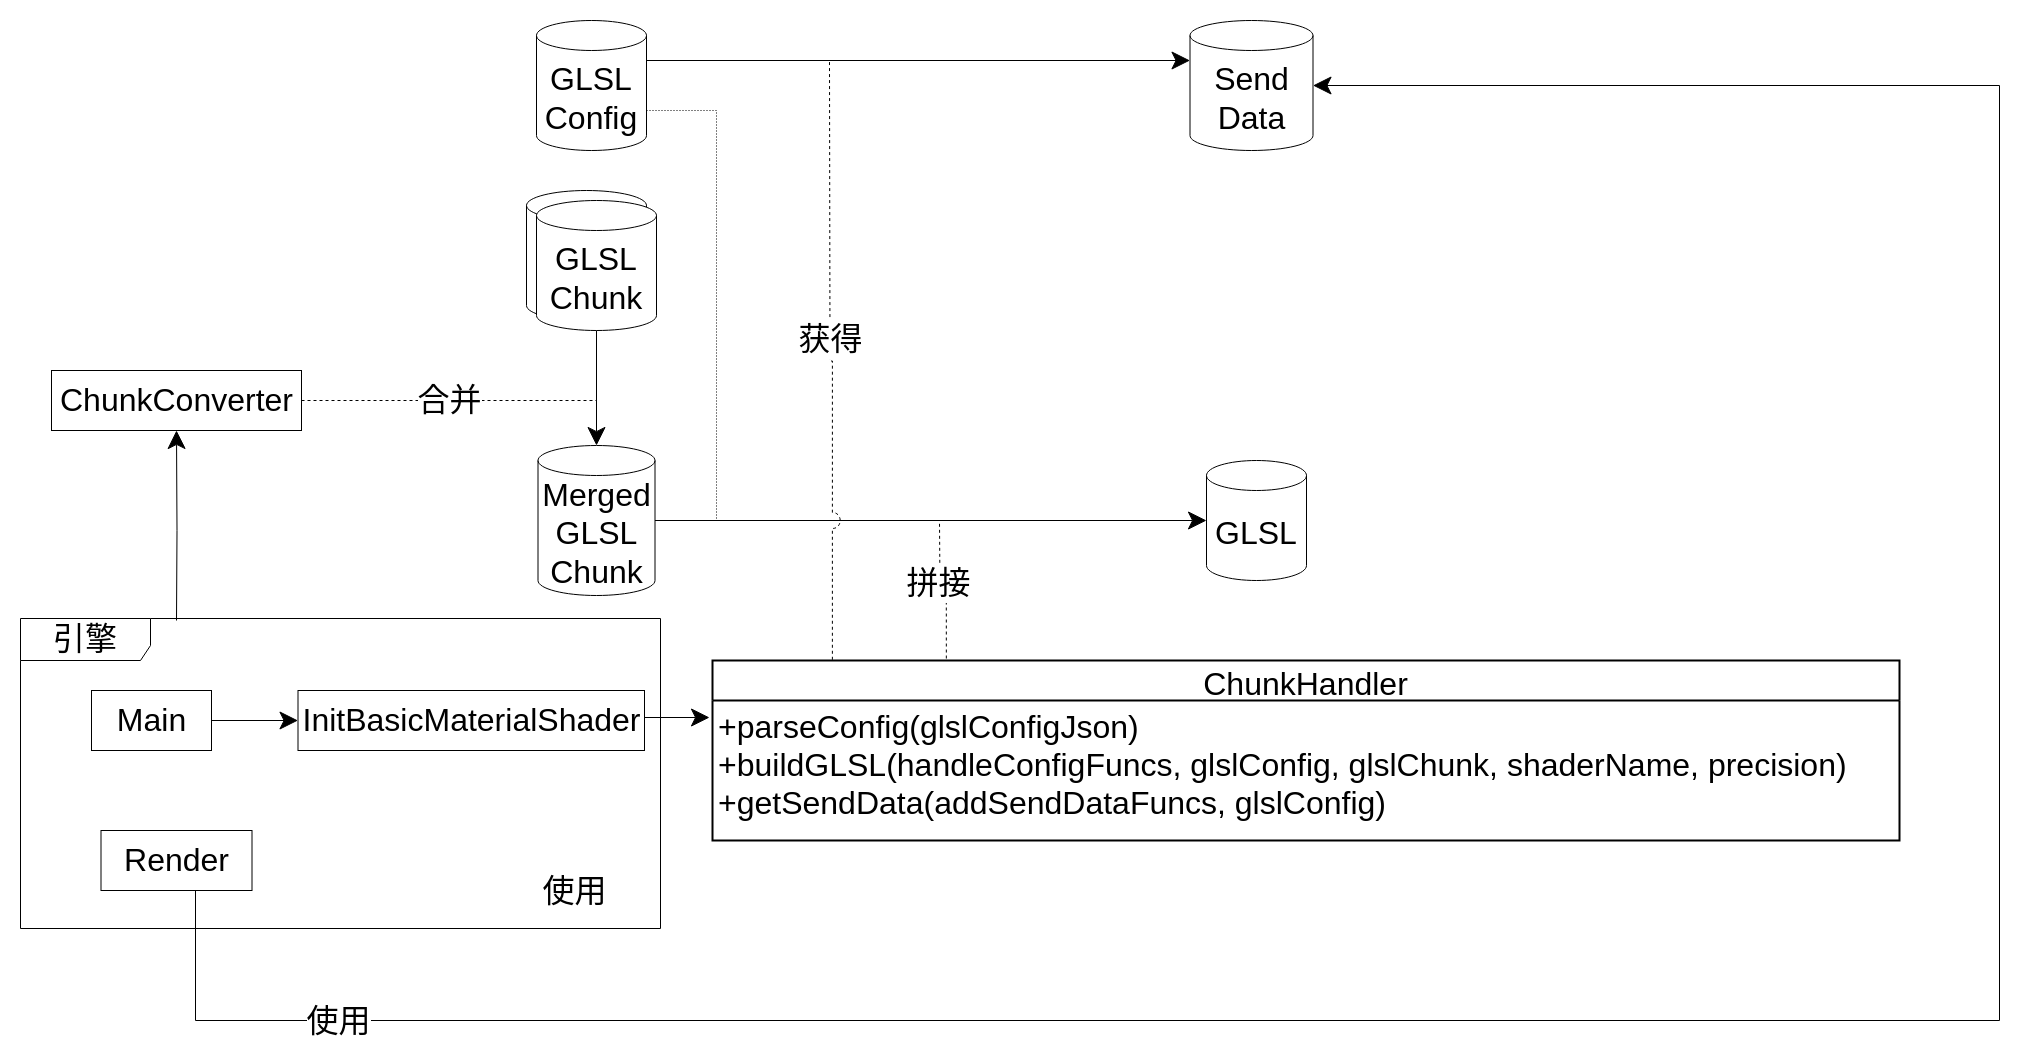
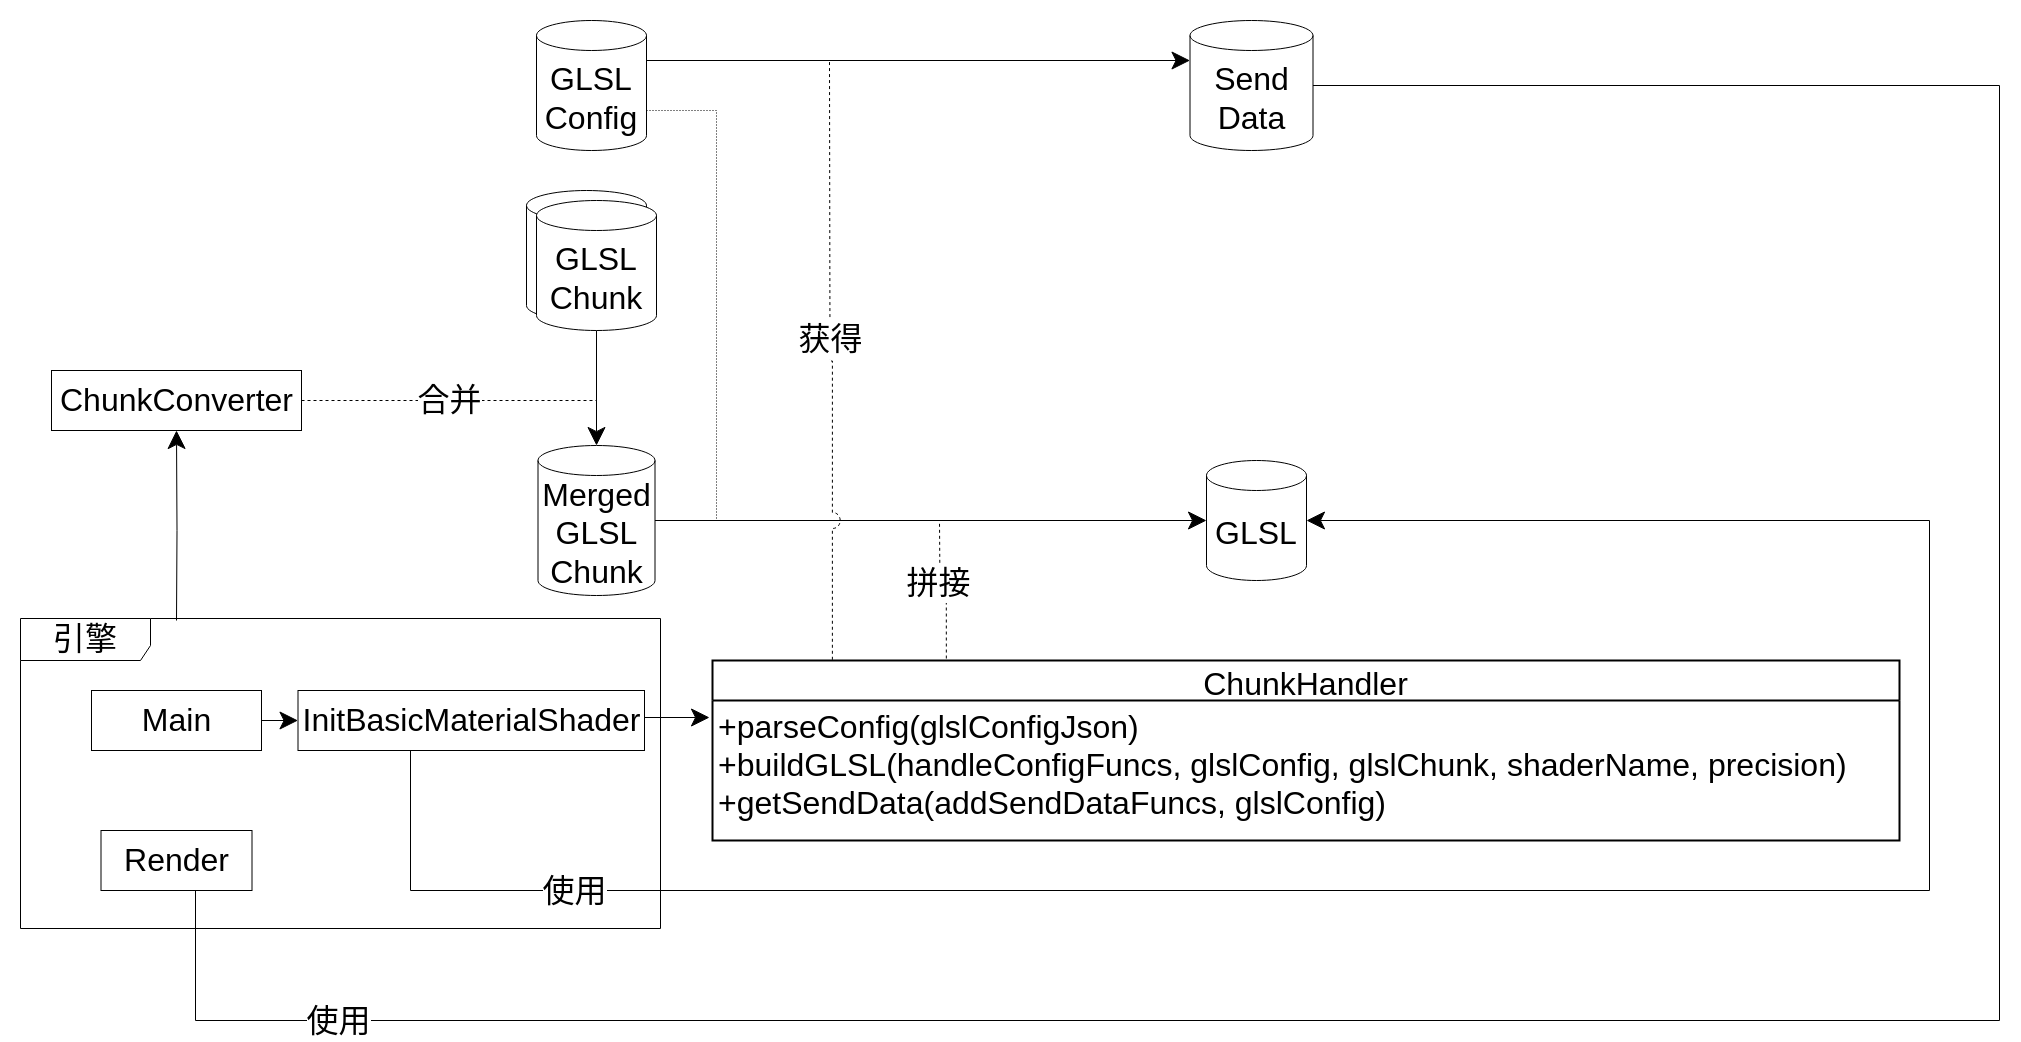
(1329, 86) -> (1322, 86)
(152, 721) -> (177, 721)
none -> (1757, 891)
